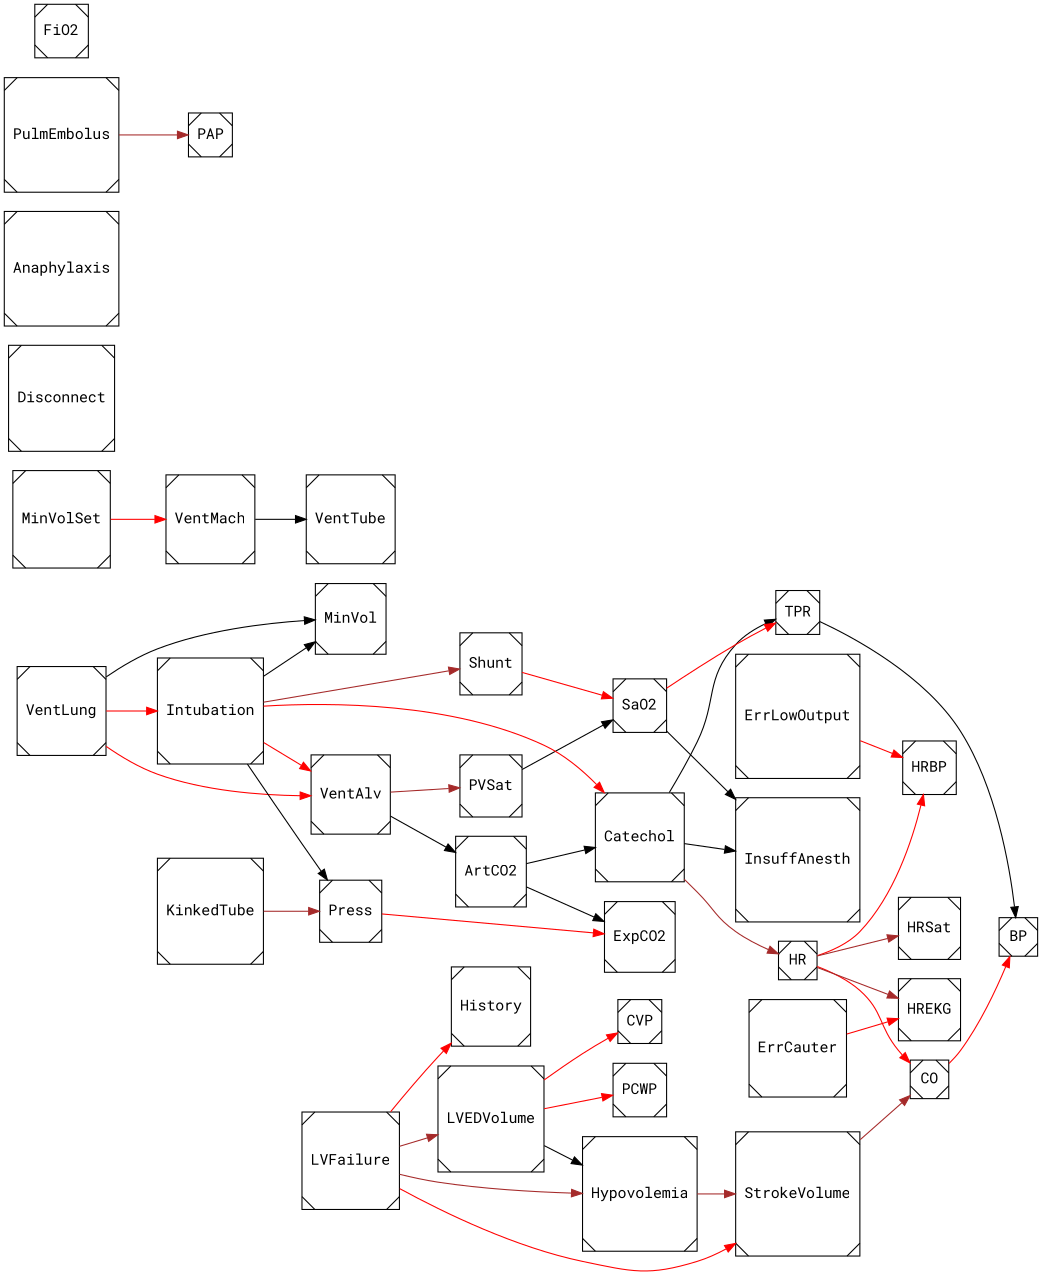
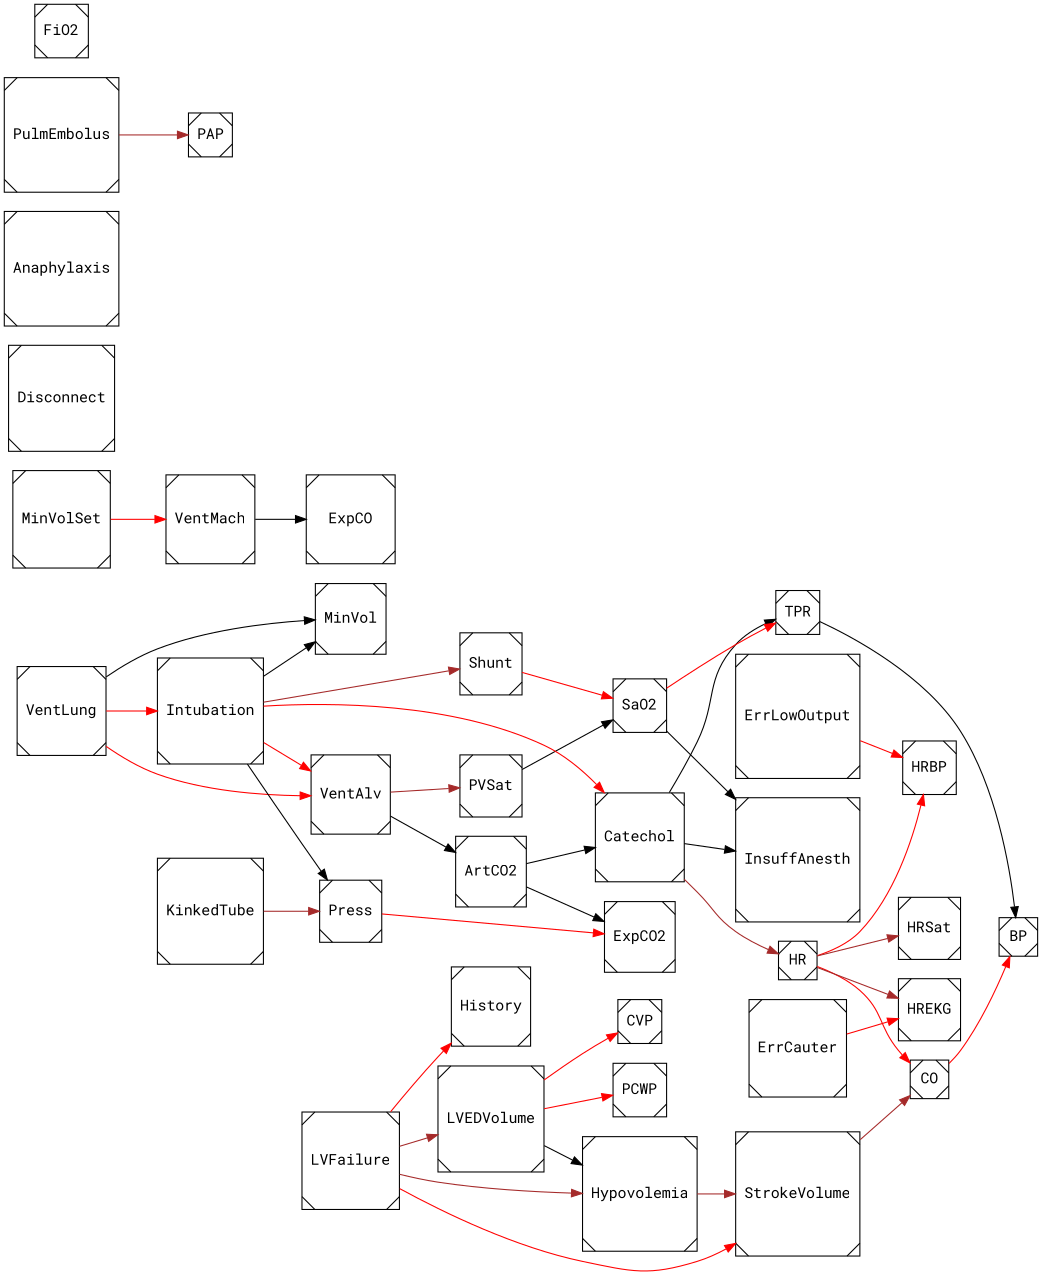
(351, 519) -> (351, 519)
